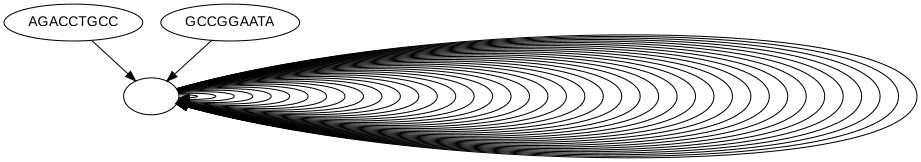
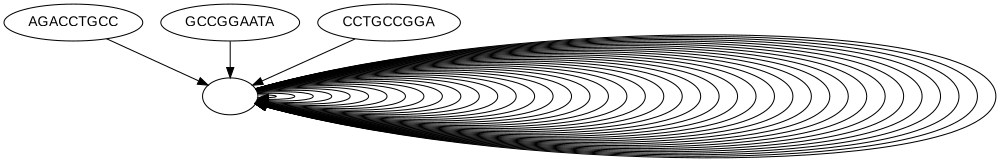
none -> (389, 23)
